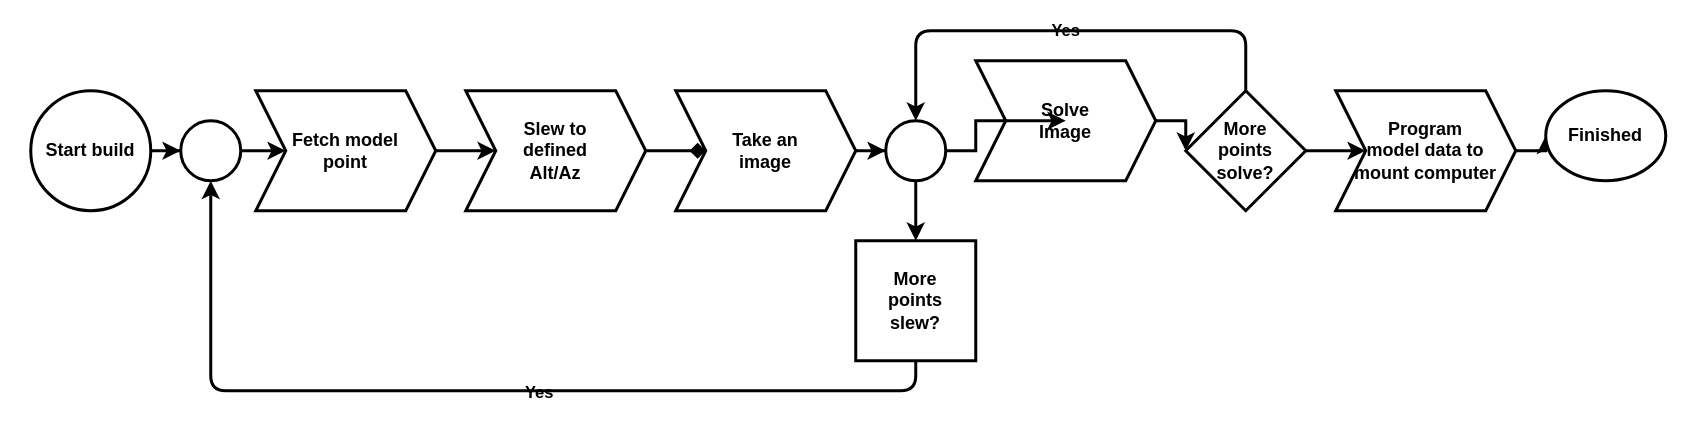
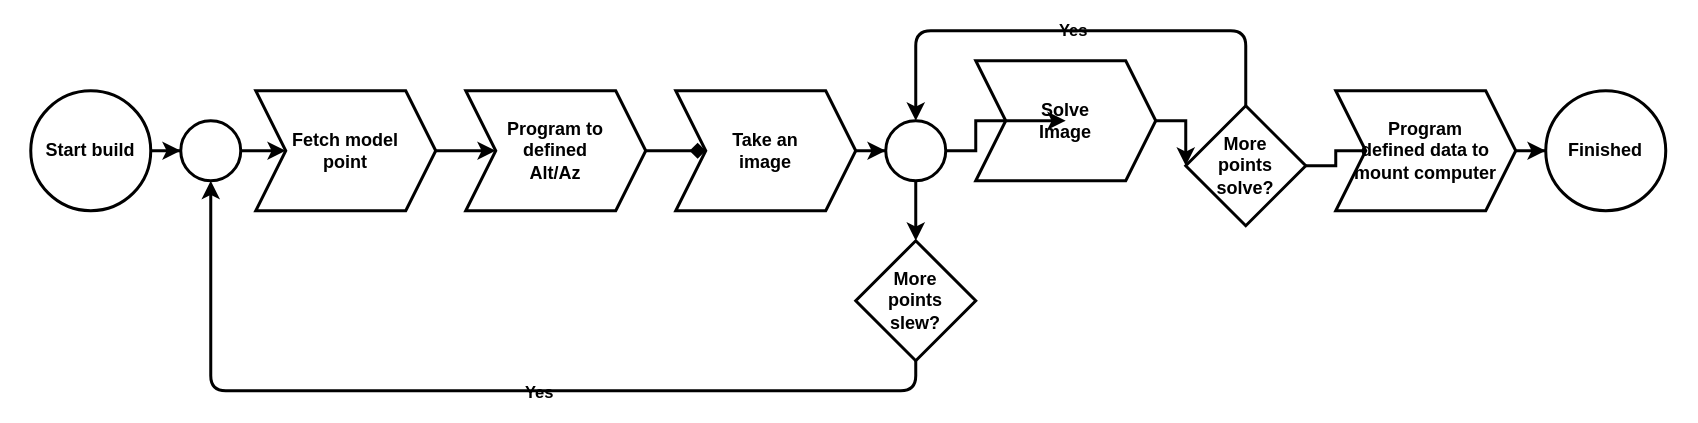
(1606, 136) -> (1606, 151)
(556, 151) -> (556, 151)
(1246, 151) -> (1246, 166)
(1426, 151) -> (1426, 151)
(916, 301) -> (916, 301)
